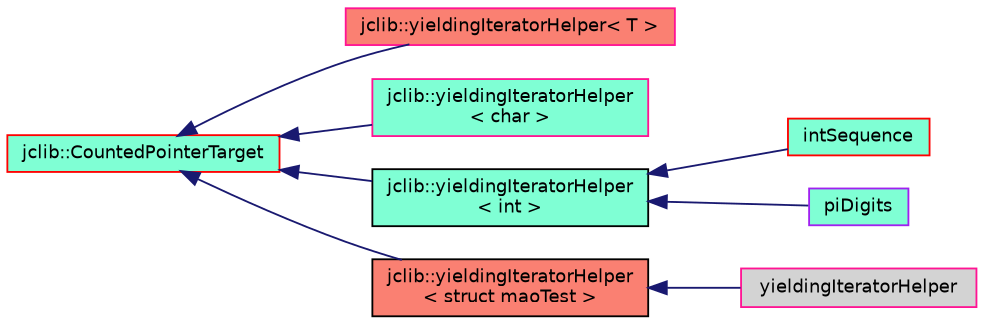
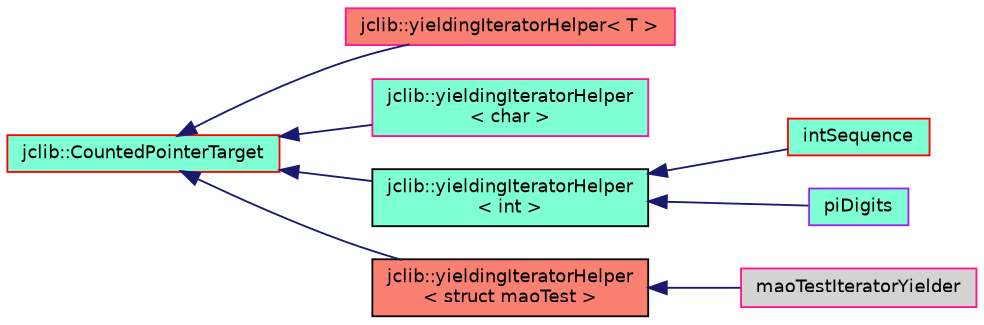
(859, 288) -> (859, 288)
